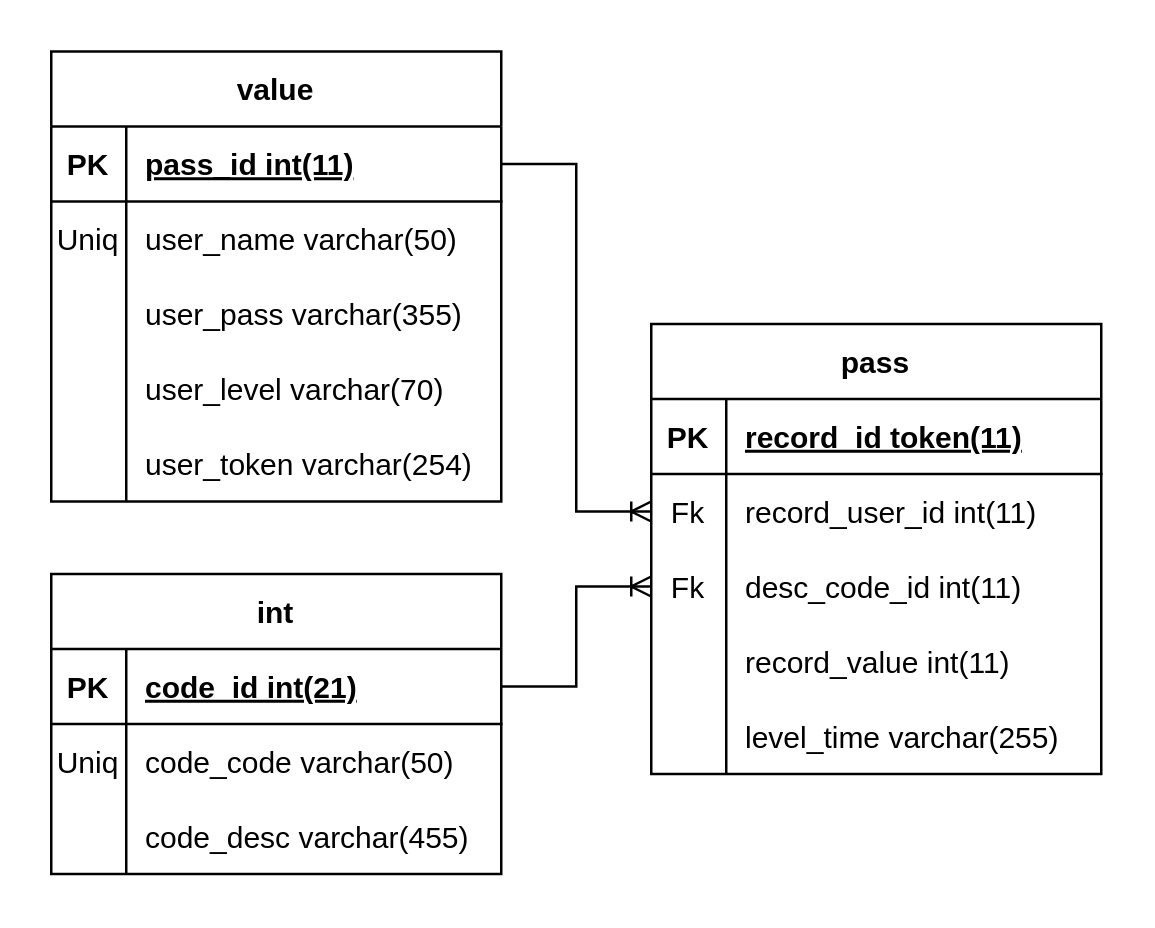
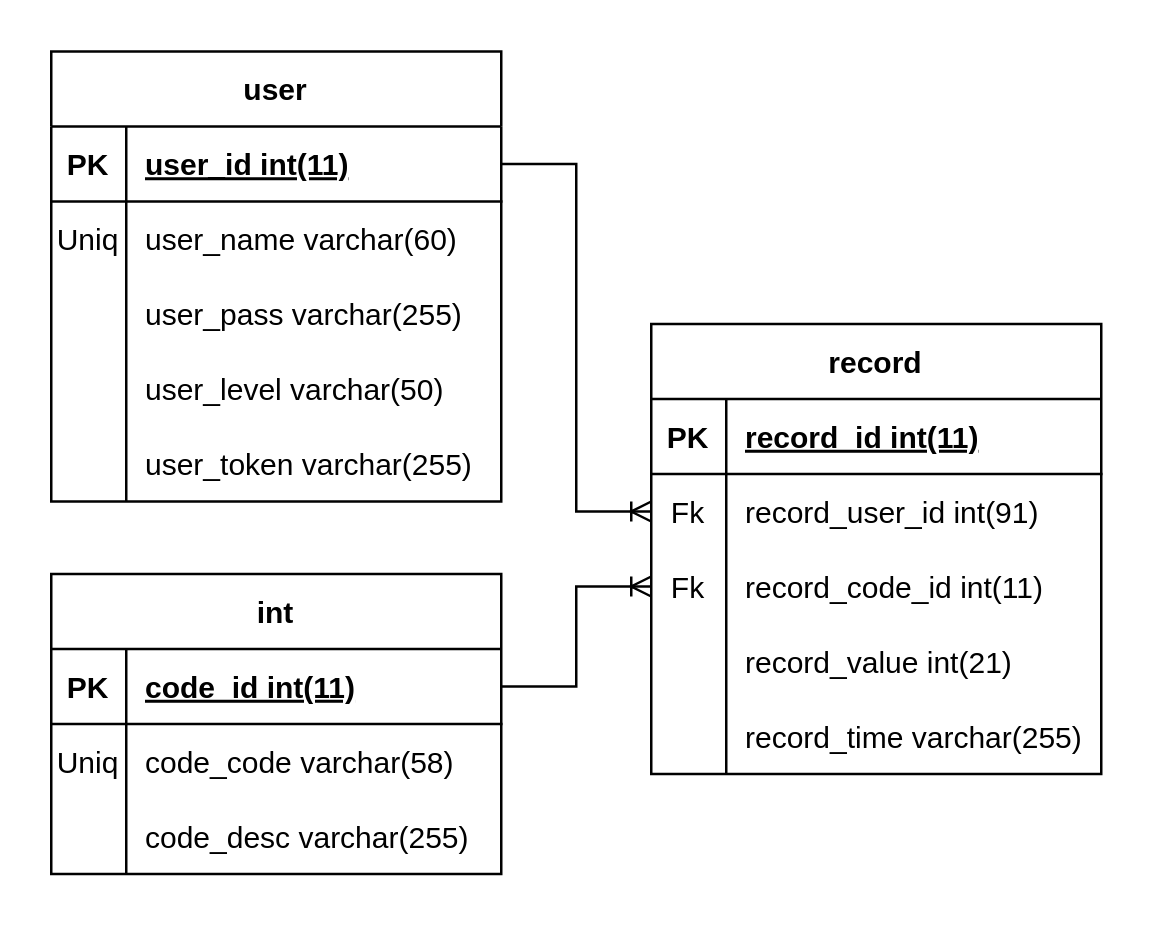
(275, 90) -> (275, 90)
(259, 165) -> (259, 165)
(318, 240) -> (318, 240)
(326, 315) -> (326, 315)
(875, 363) -> (875, 363)
(318, 390) -> (318, 390)
(897, 438) -> (876, 438)
(338, 465) -> (338, 465)
(918, 513) -> (918, 513)
(901, 588) -> (918, 588)
(901, 663) -> (901, 663)
(259, 688) -> (259, 688)
(923, 738) -> (939, 738)
(318, 763) -> (318, 763)
(326, 838) -> (326, 838)
